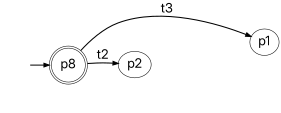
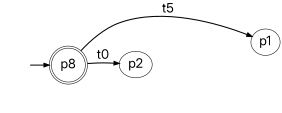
(167, 9) -> (168, 9)
(103, 56) -> (103, 56)
